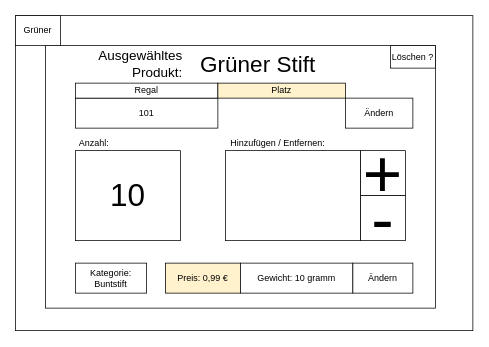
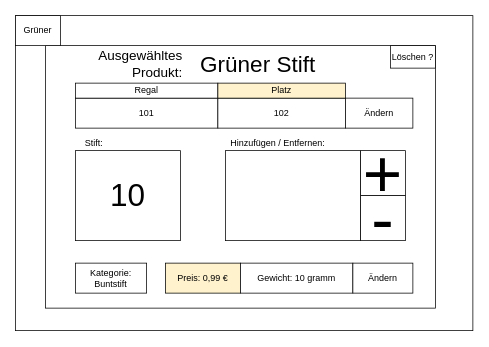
none -> (282, 113)
(94, 143) -> (94, 143)
